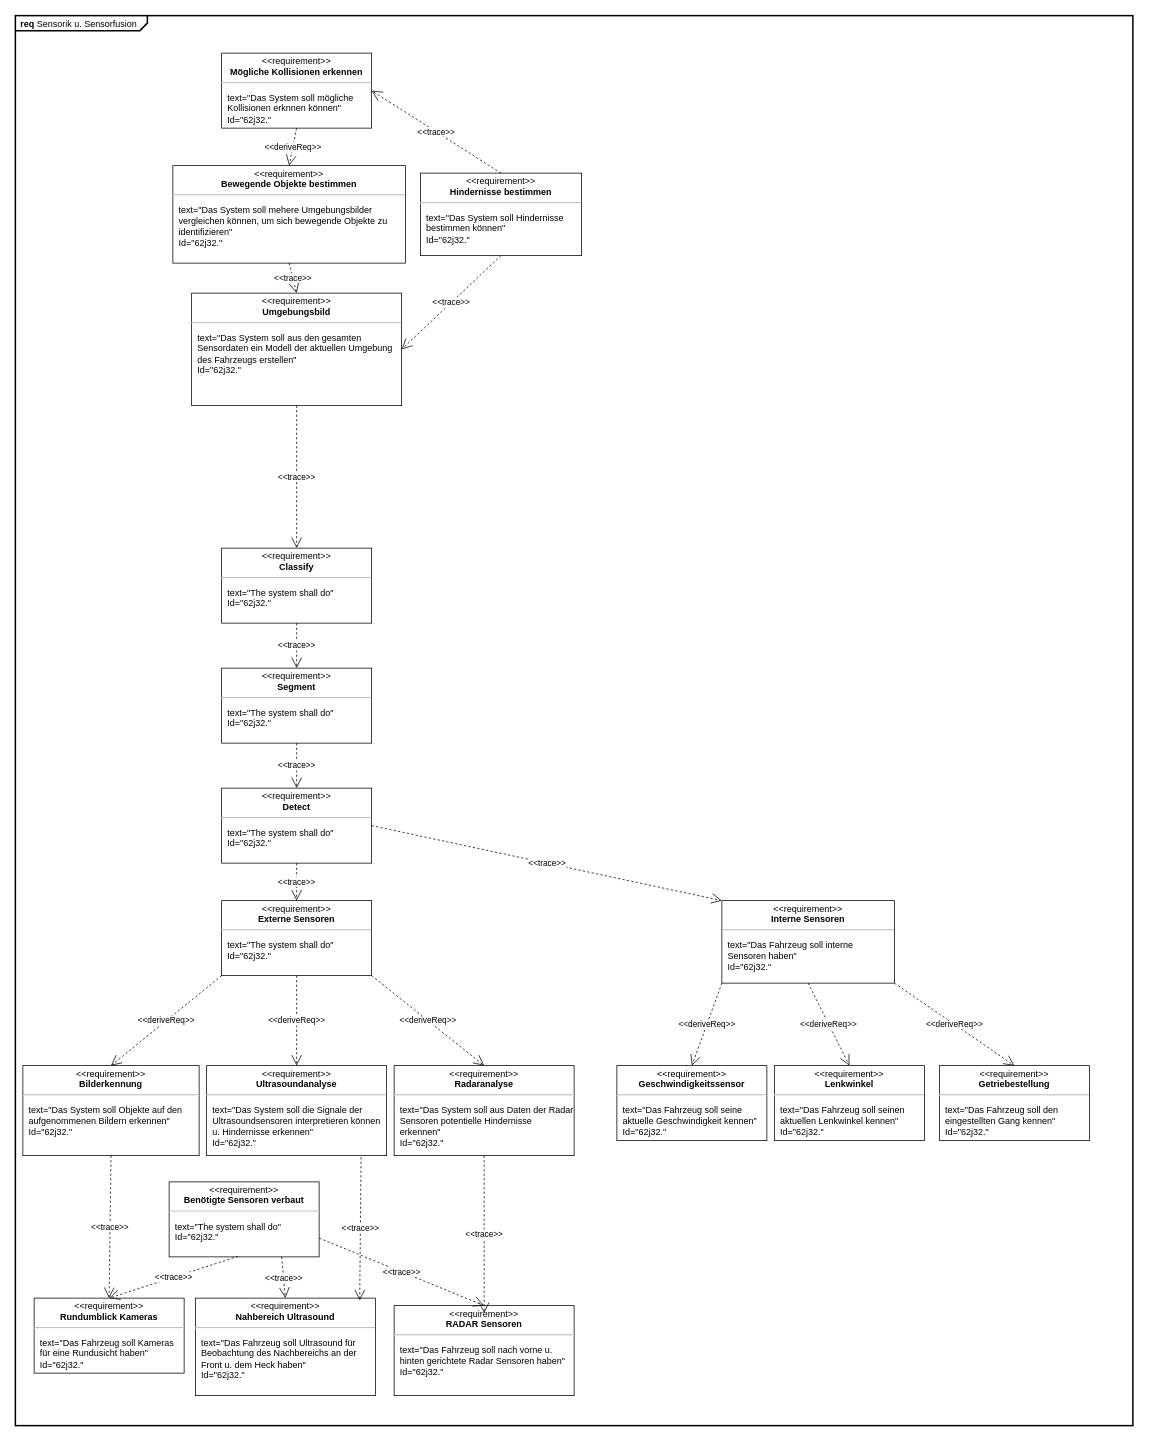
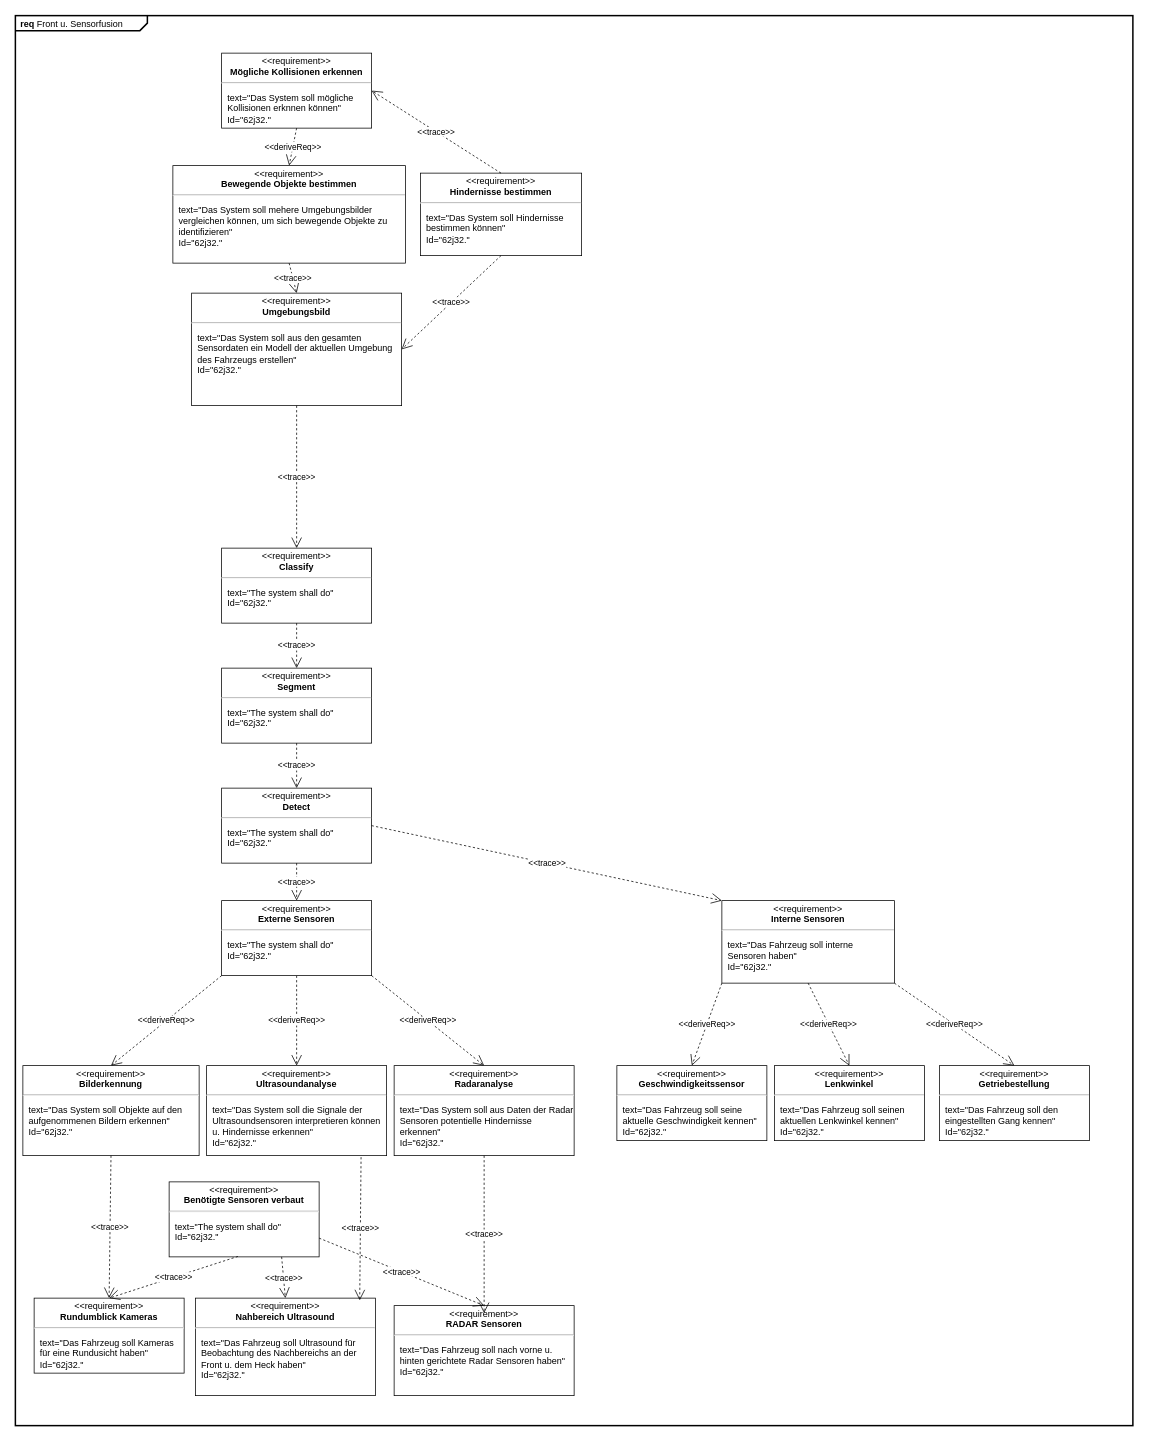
(574, 15) -> (574, 15)
